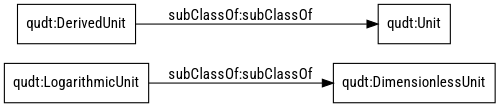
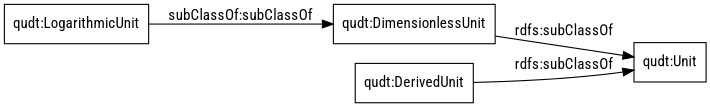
(241, 16) -> (565, 65)
none -> (559, 46)
